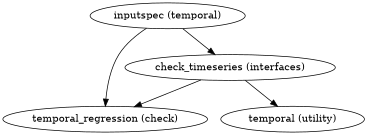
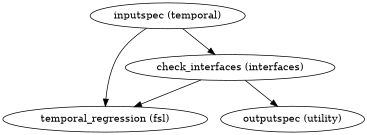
(230, 67) -> (230, 67)
(105, 119) -> (105, 119)
(293, 119) -> (293, 119)
